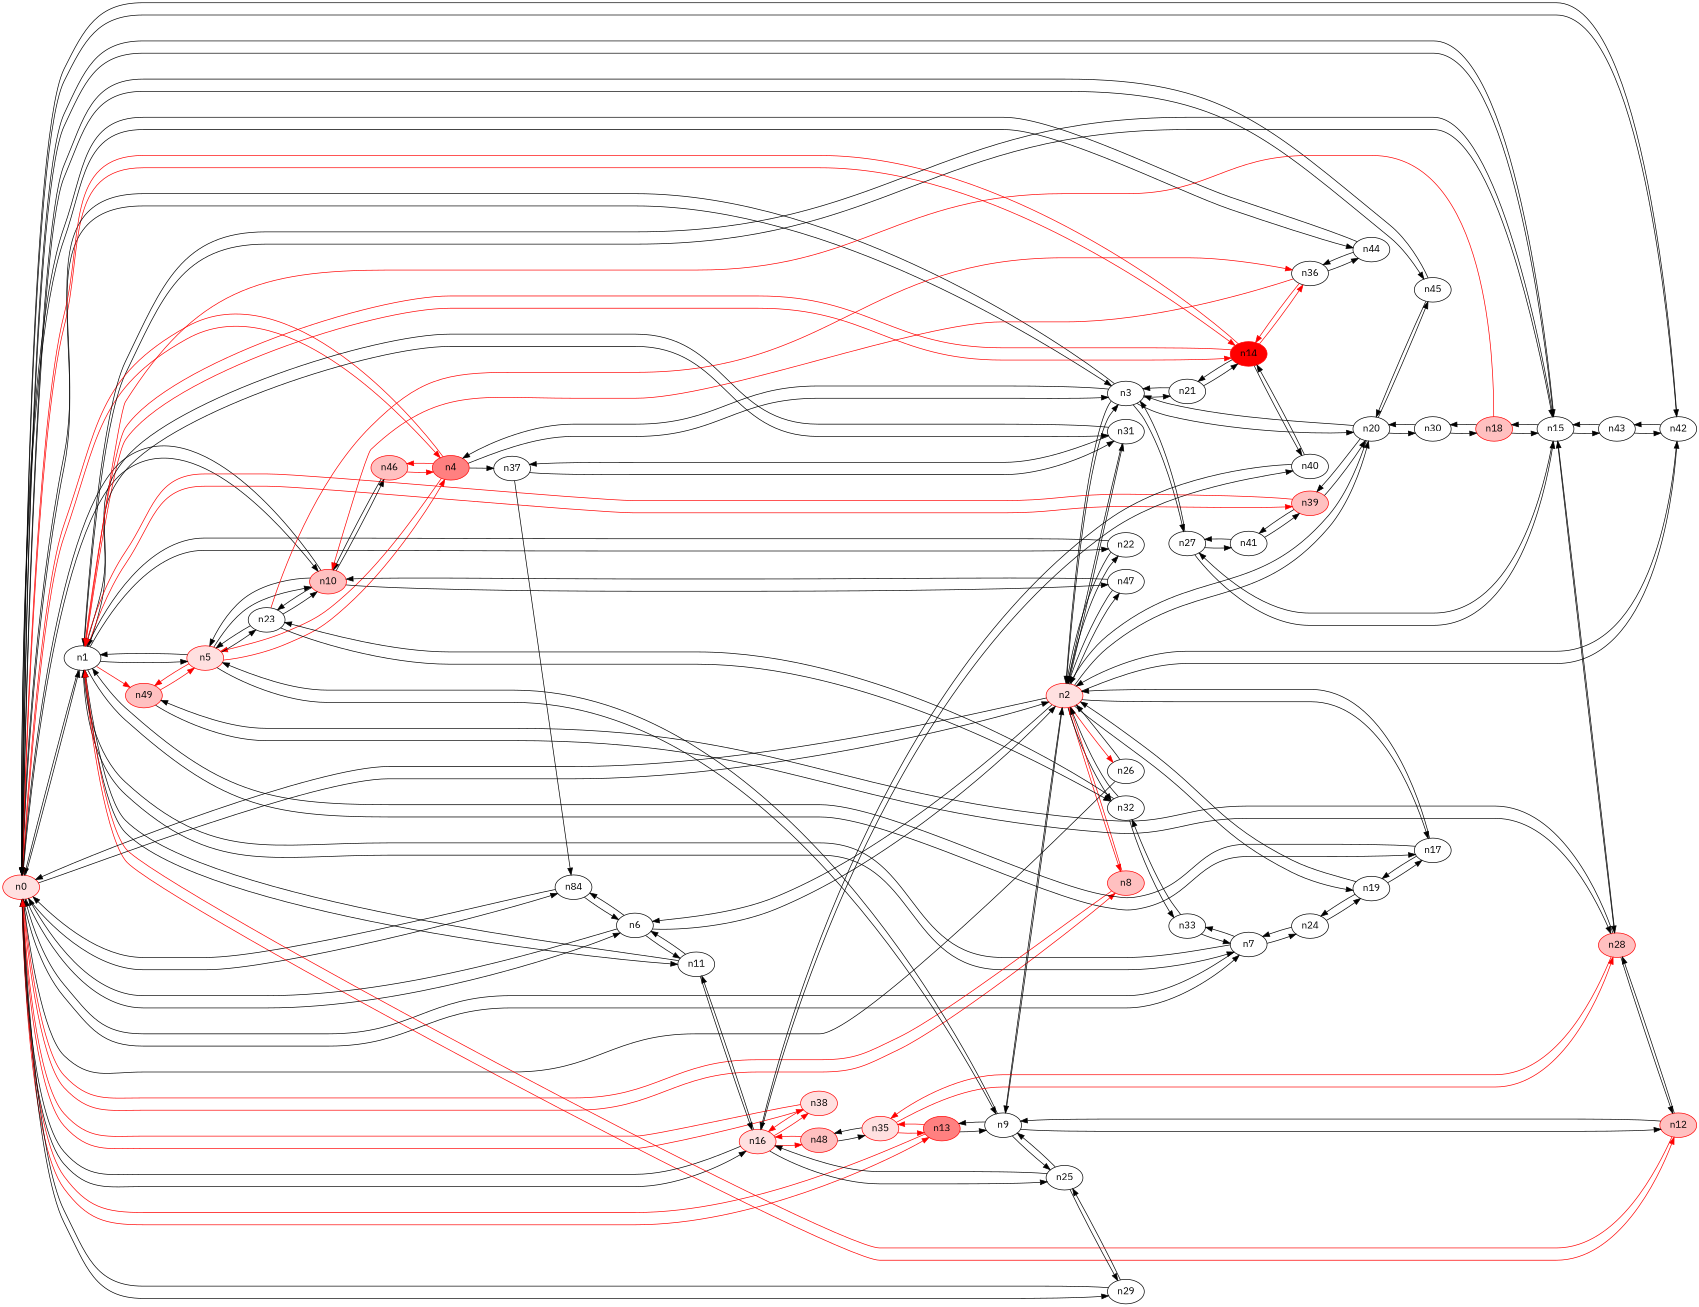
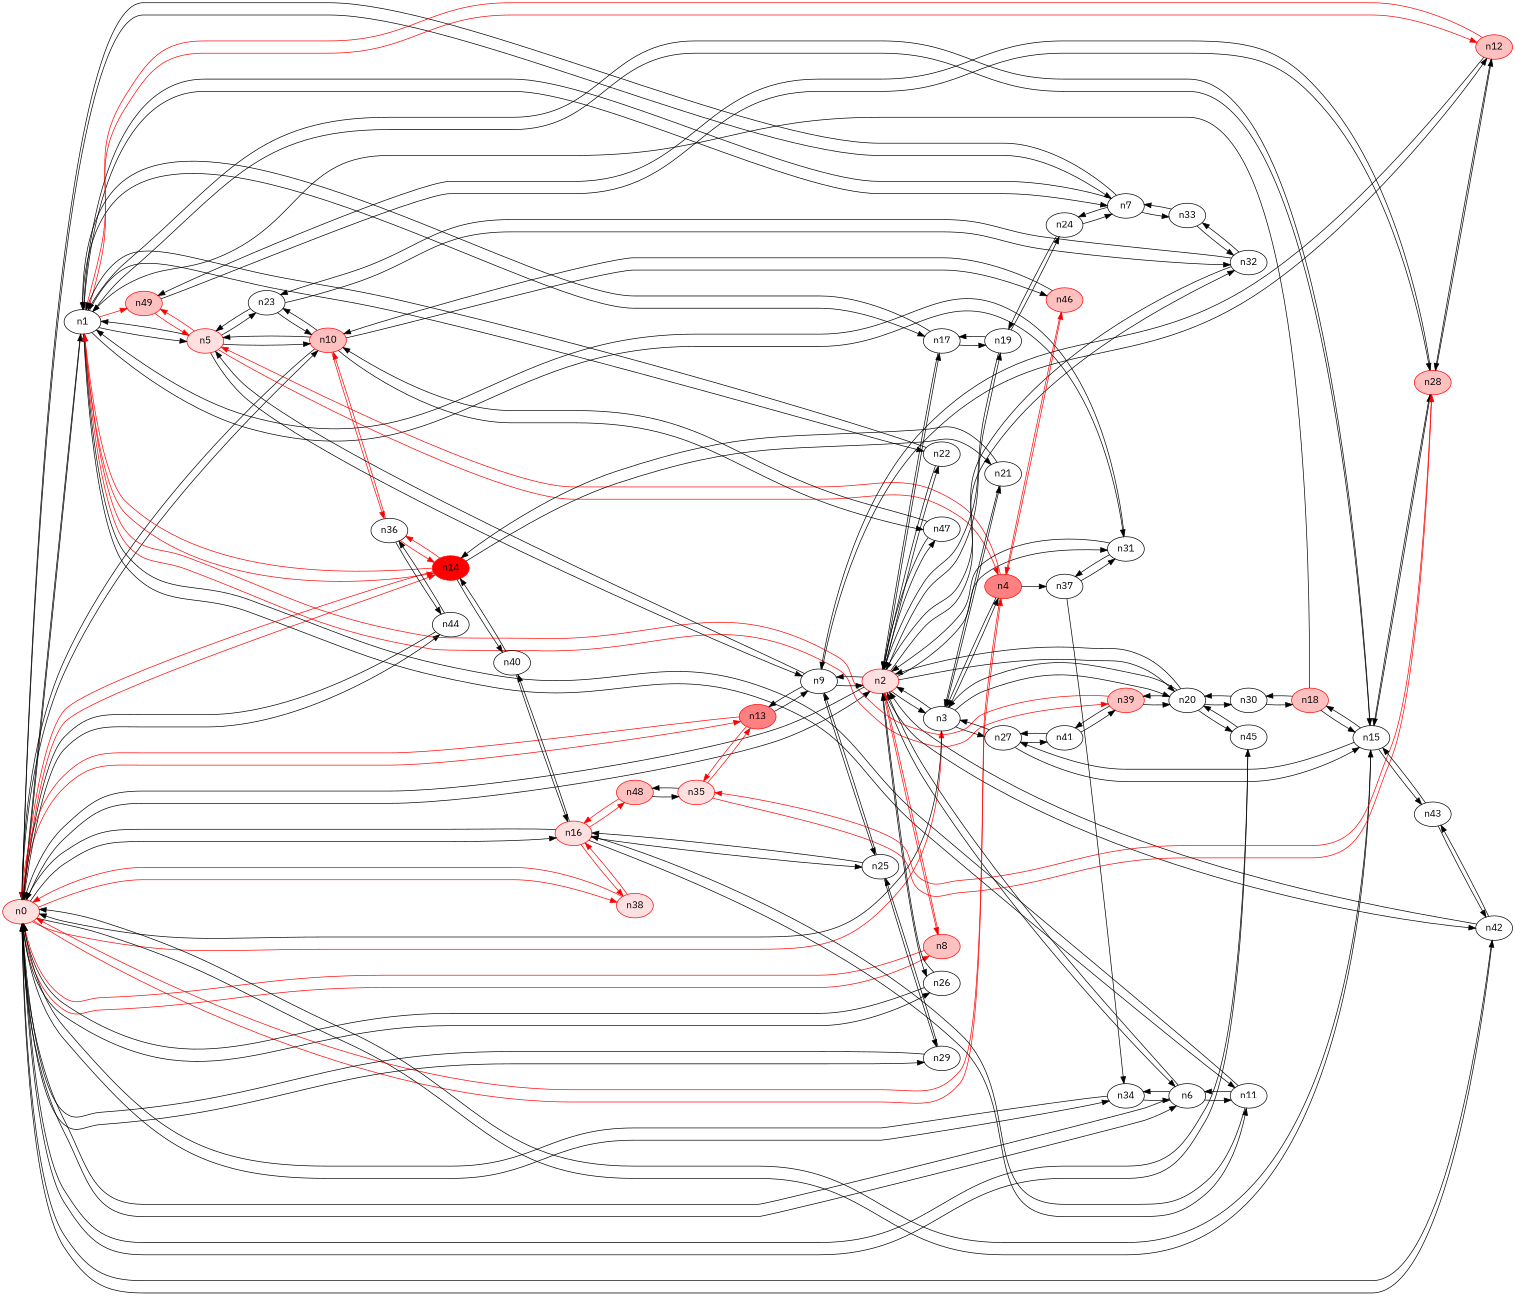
(285, 206) -> (554, 949)
(769, 264) -> (922, 117)
(725, 362) -> (356, 432)
(1089, 733) -> (899, 832)
(574, 887) -> (1126, 1096)
none -> (438, 1026)
